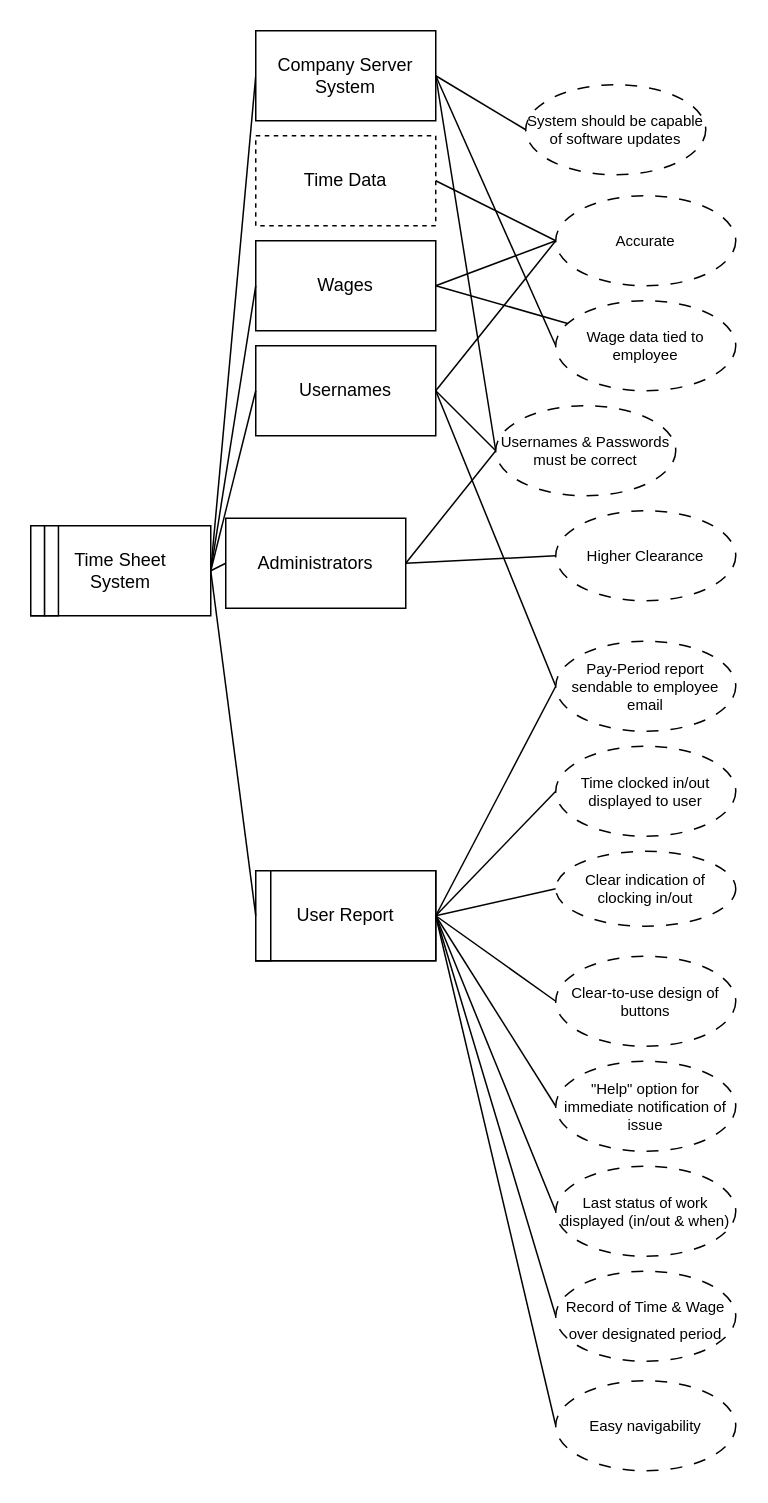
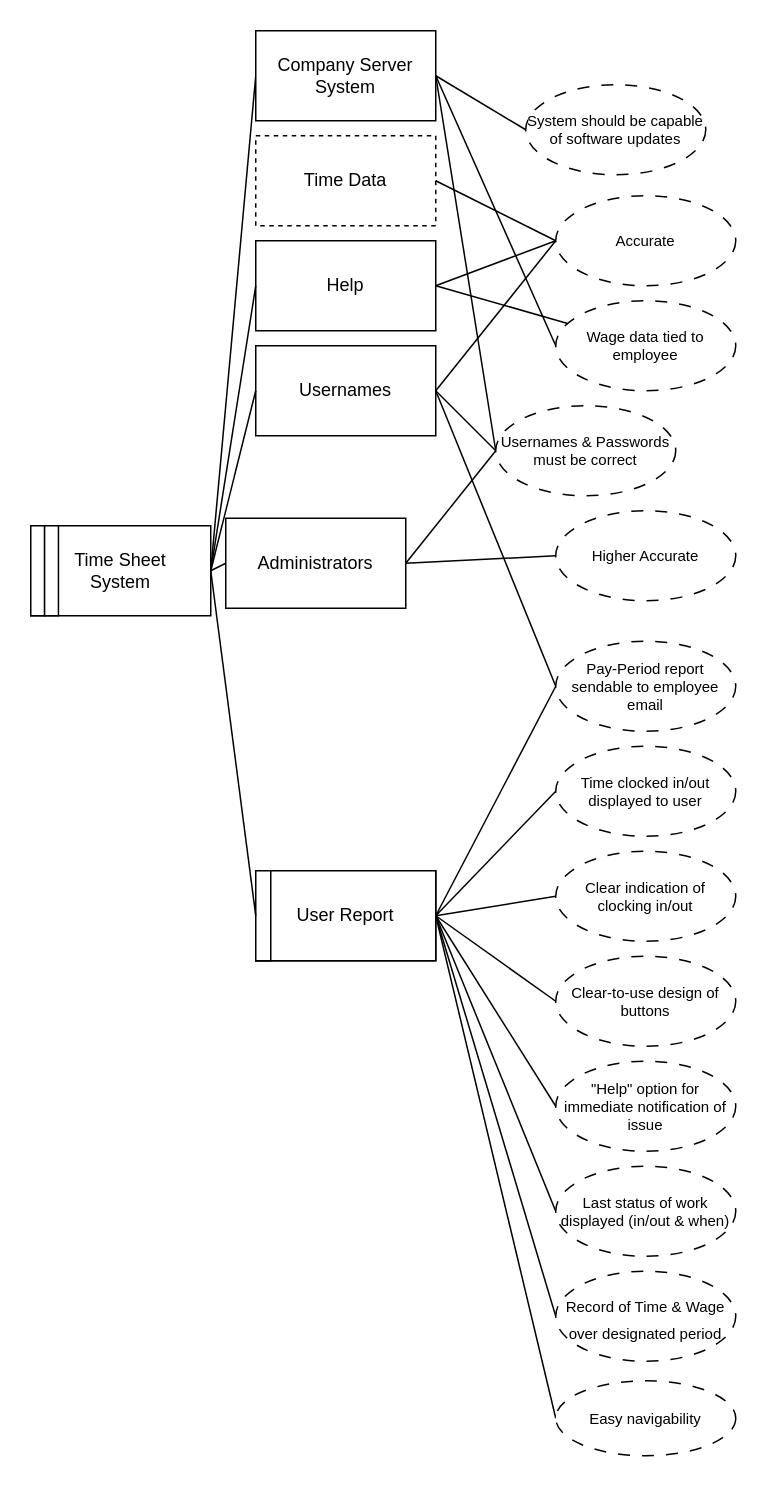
(346, 286) -> (346, 286)
(646, 556) -> (646, 556)
(646, 889) -> (646, 896)
(646, 1426) -> (646, 1418)
